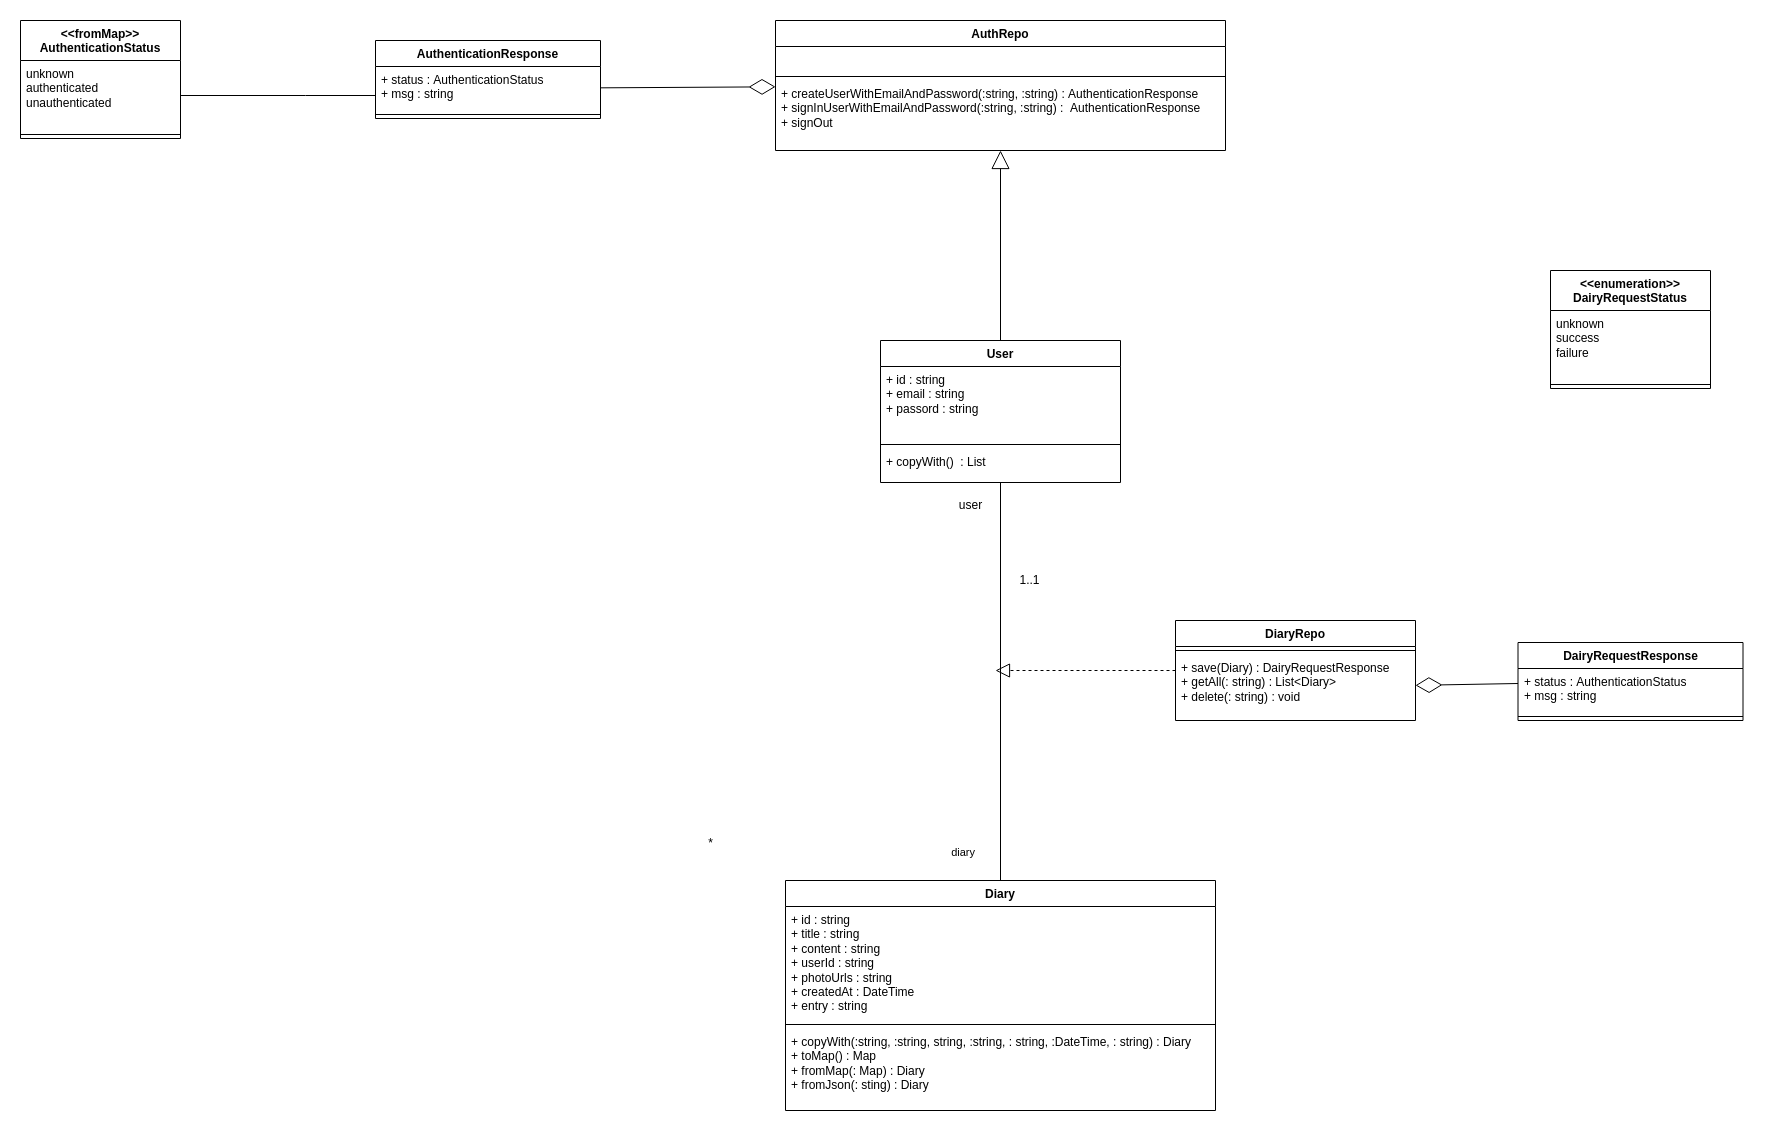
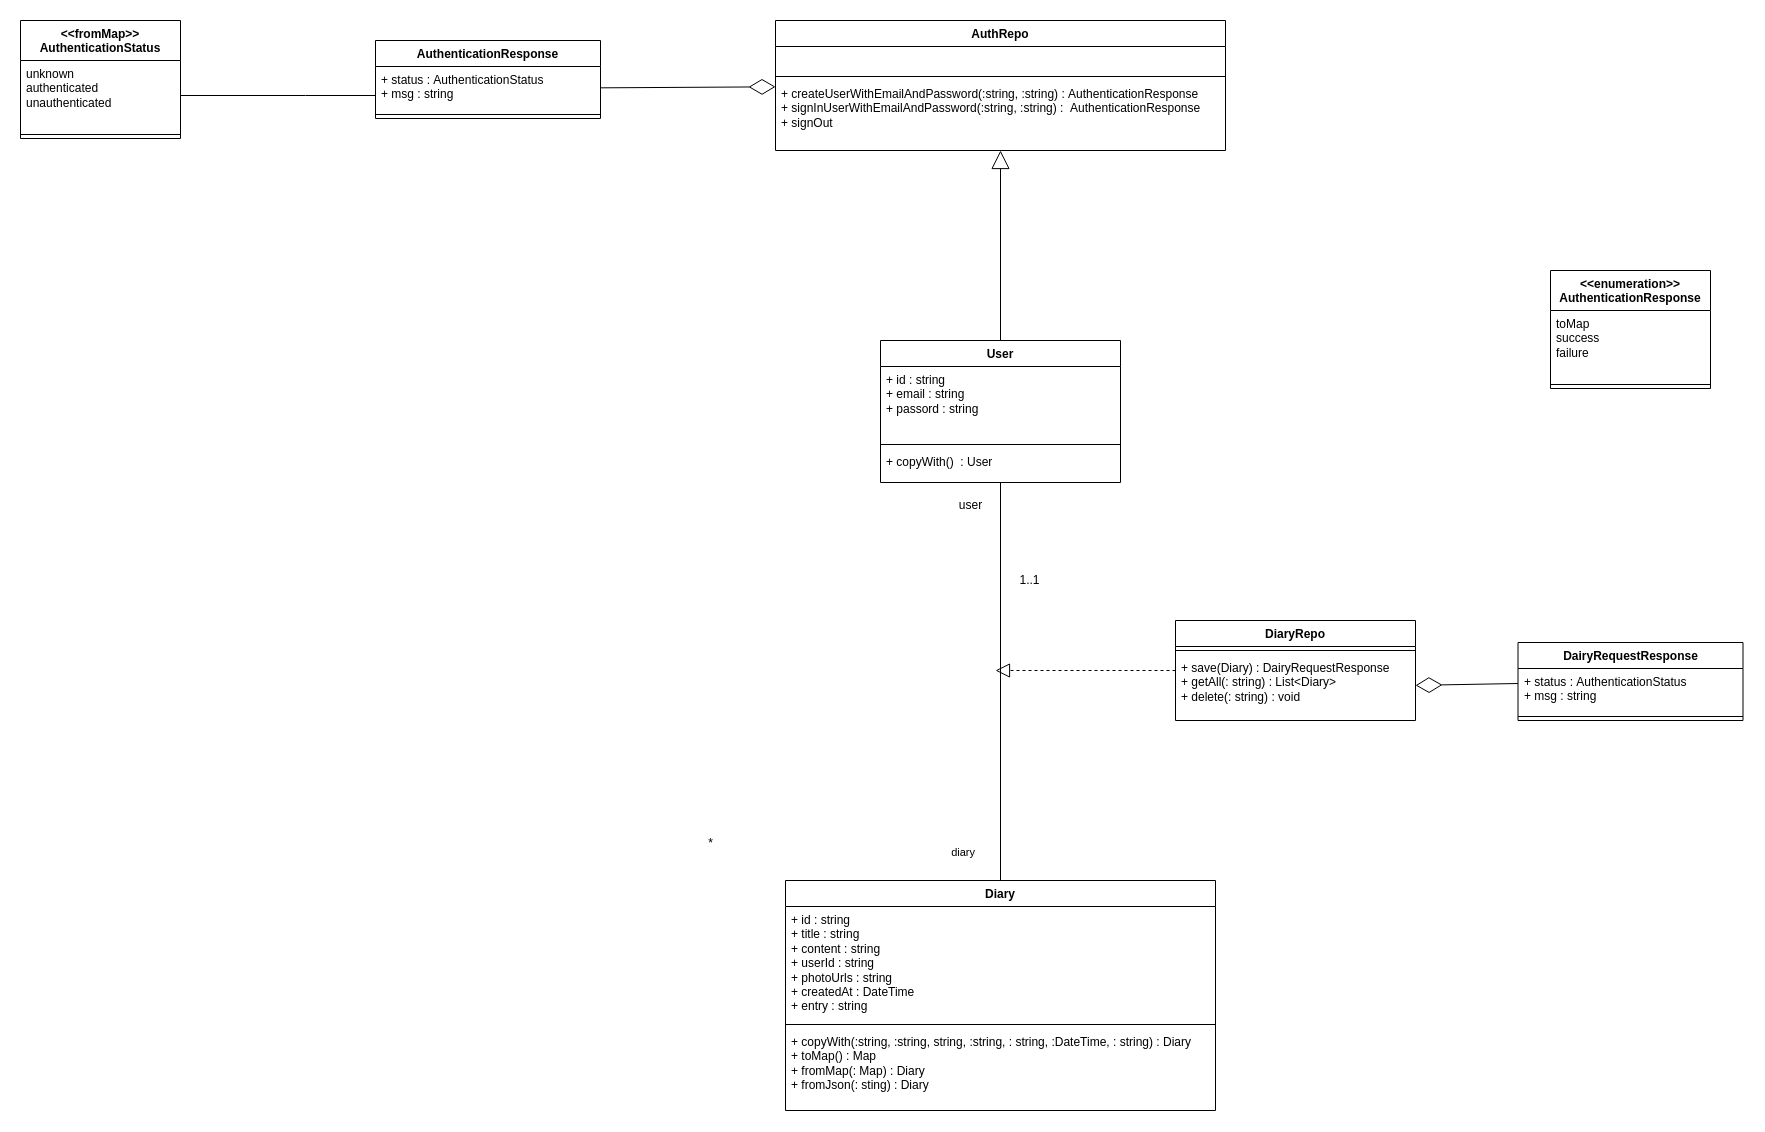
(1631, 292) -> (1631, 292)
(1580, 339) -> (1580, 339)
(944, 463) -> (946, 463)
